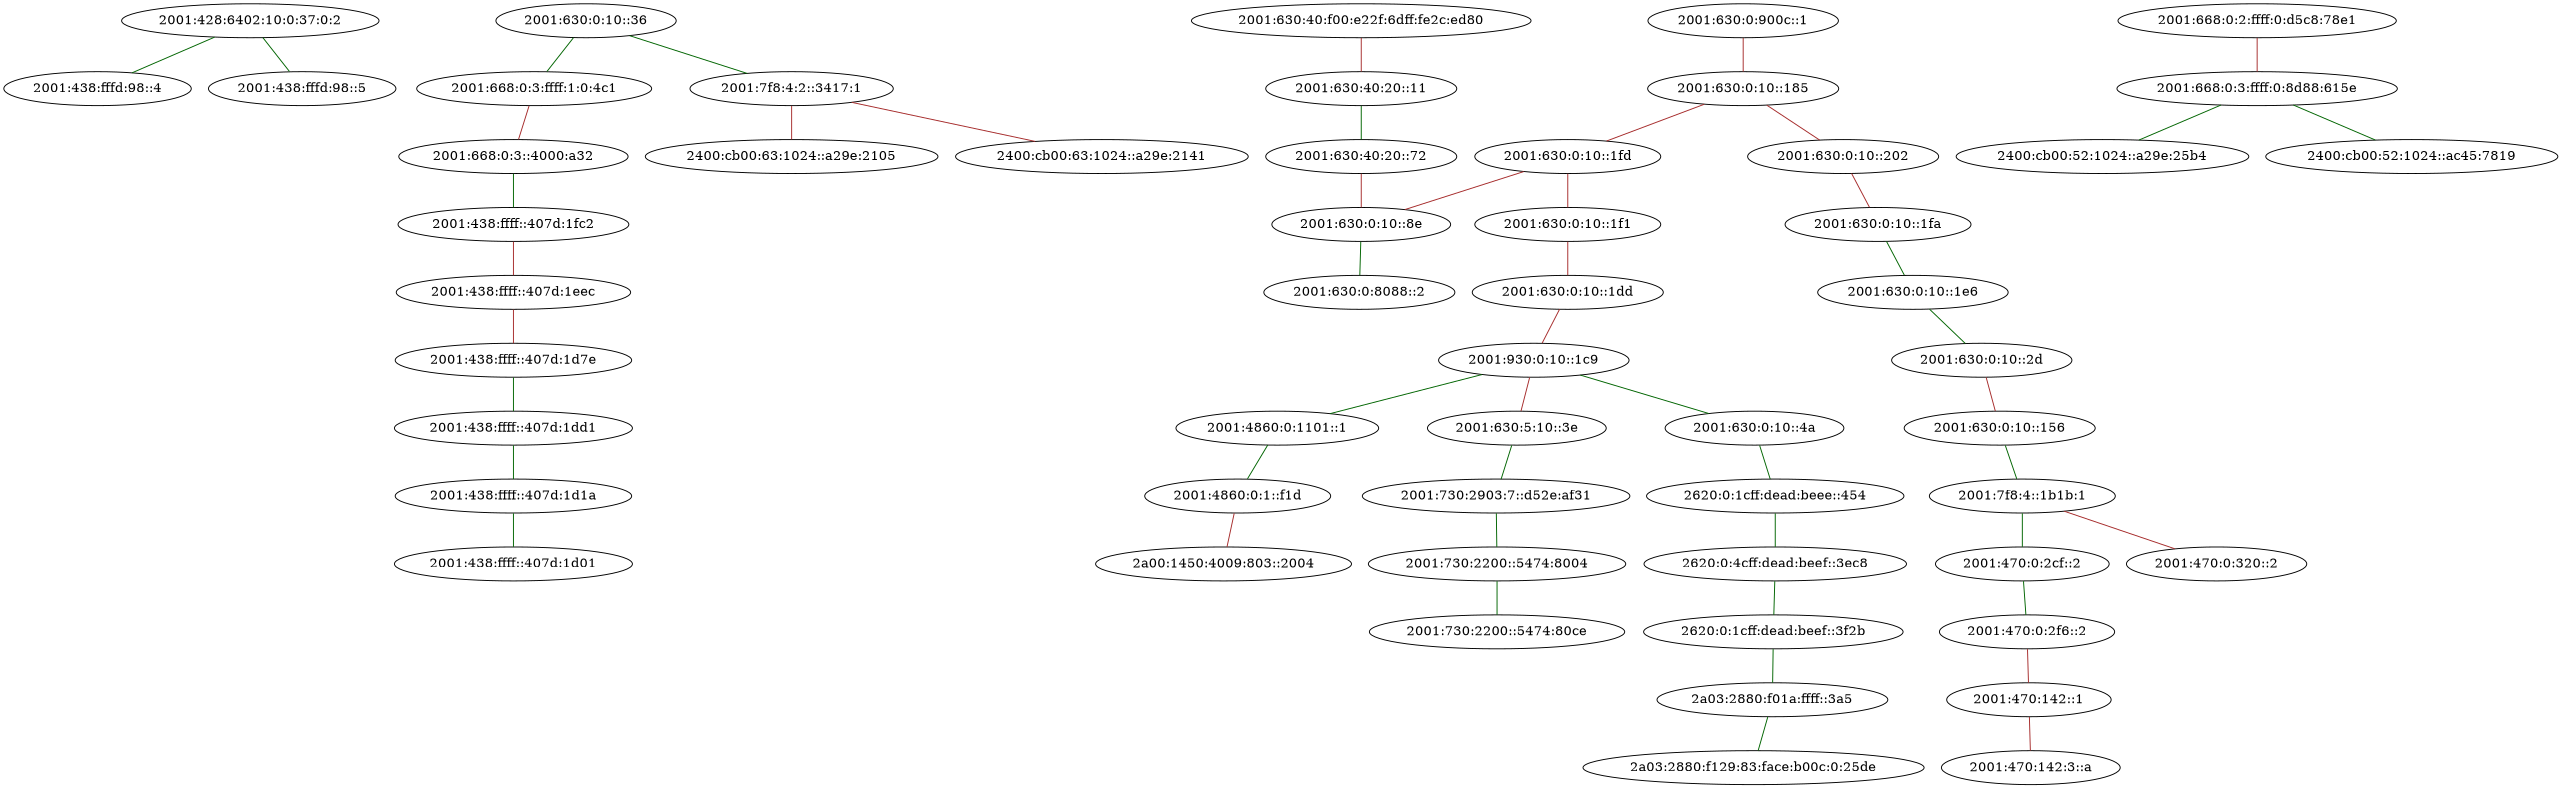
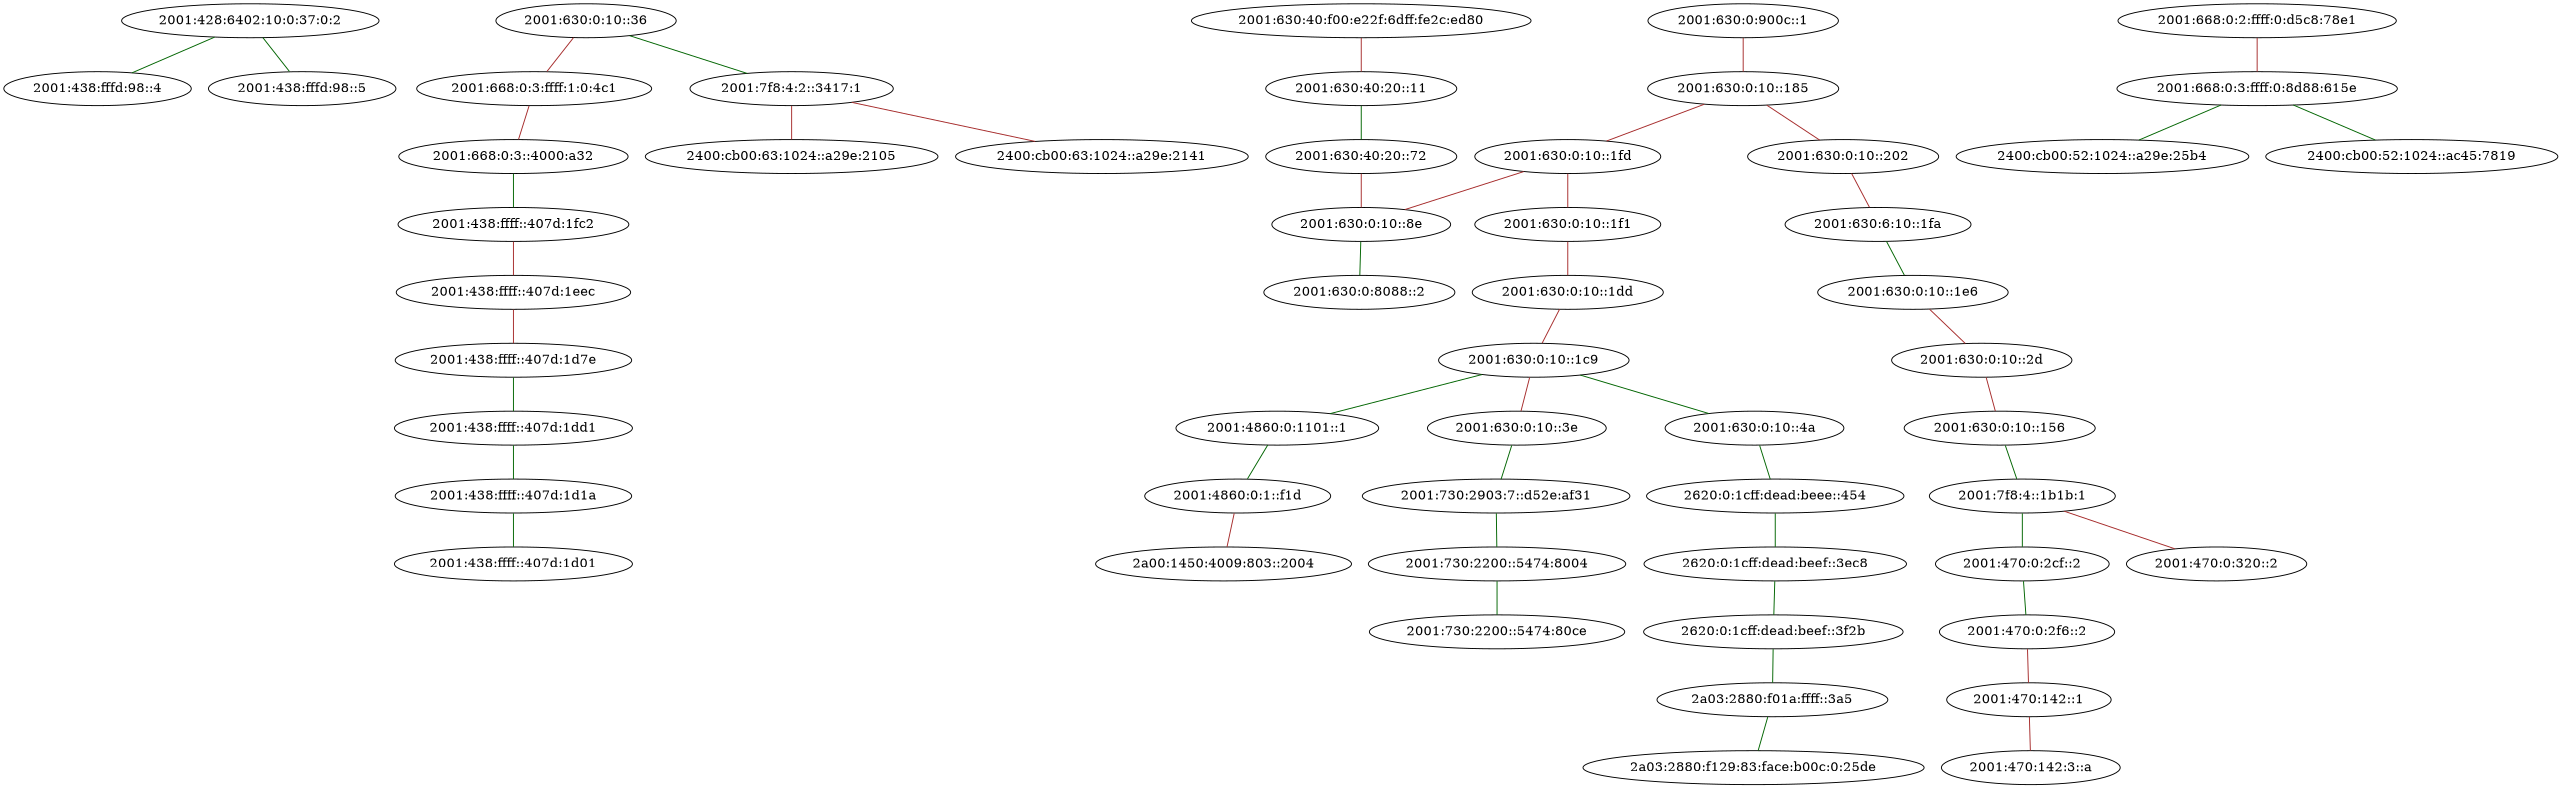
(560, 55) -> (560, 55)
(1878, 224) -> (1878, 224)
(1947, 326) -> (1947, 326)
(1534, 360) -> (1534, 360)
(1517, 428) -> (1517, 428)
(1775, 564) -> (1775, 564)
